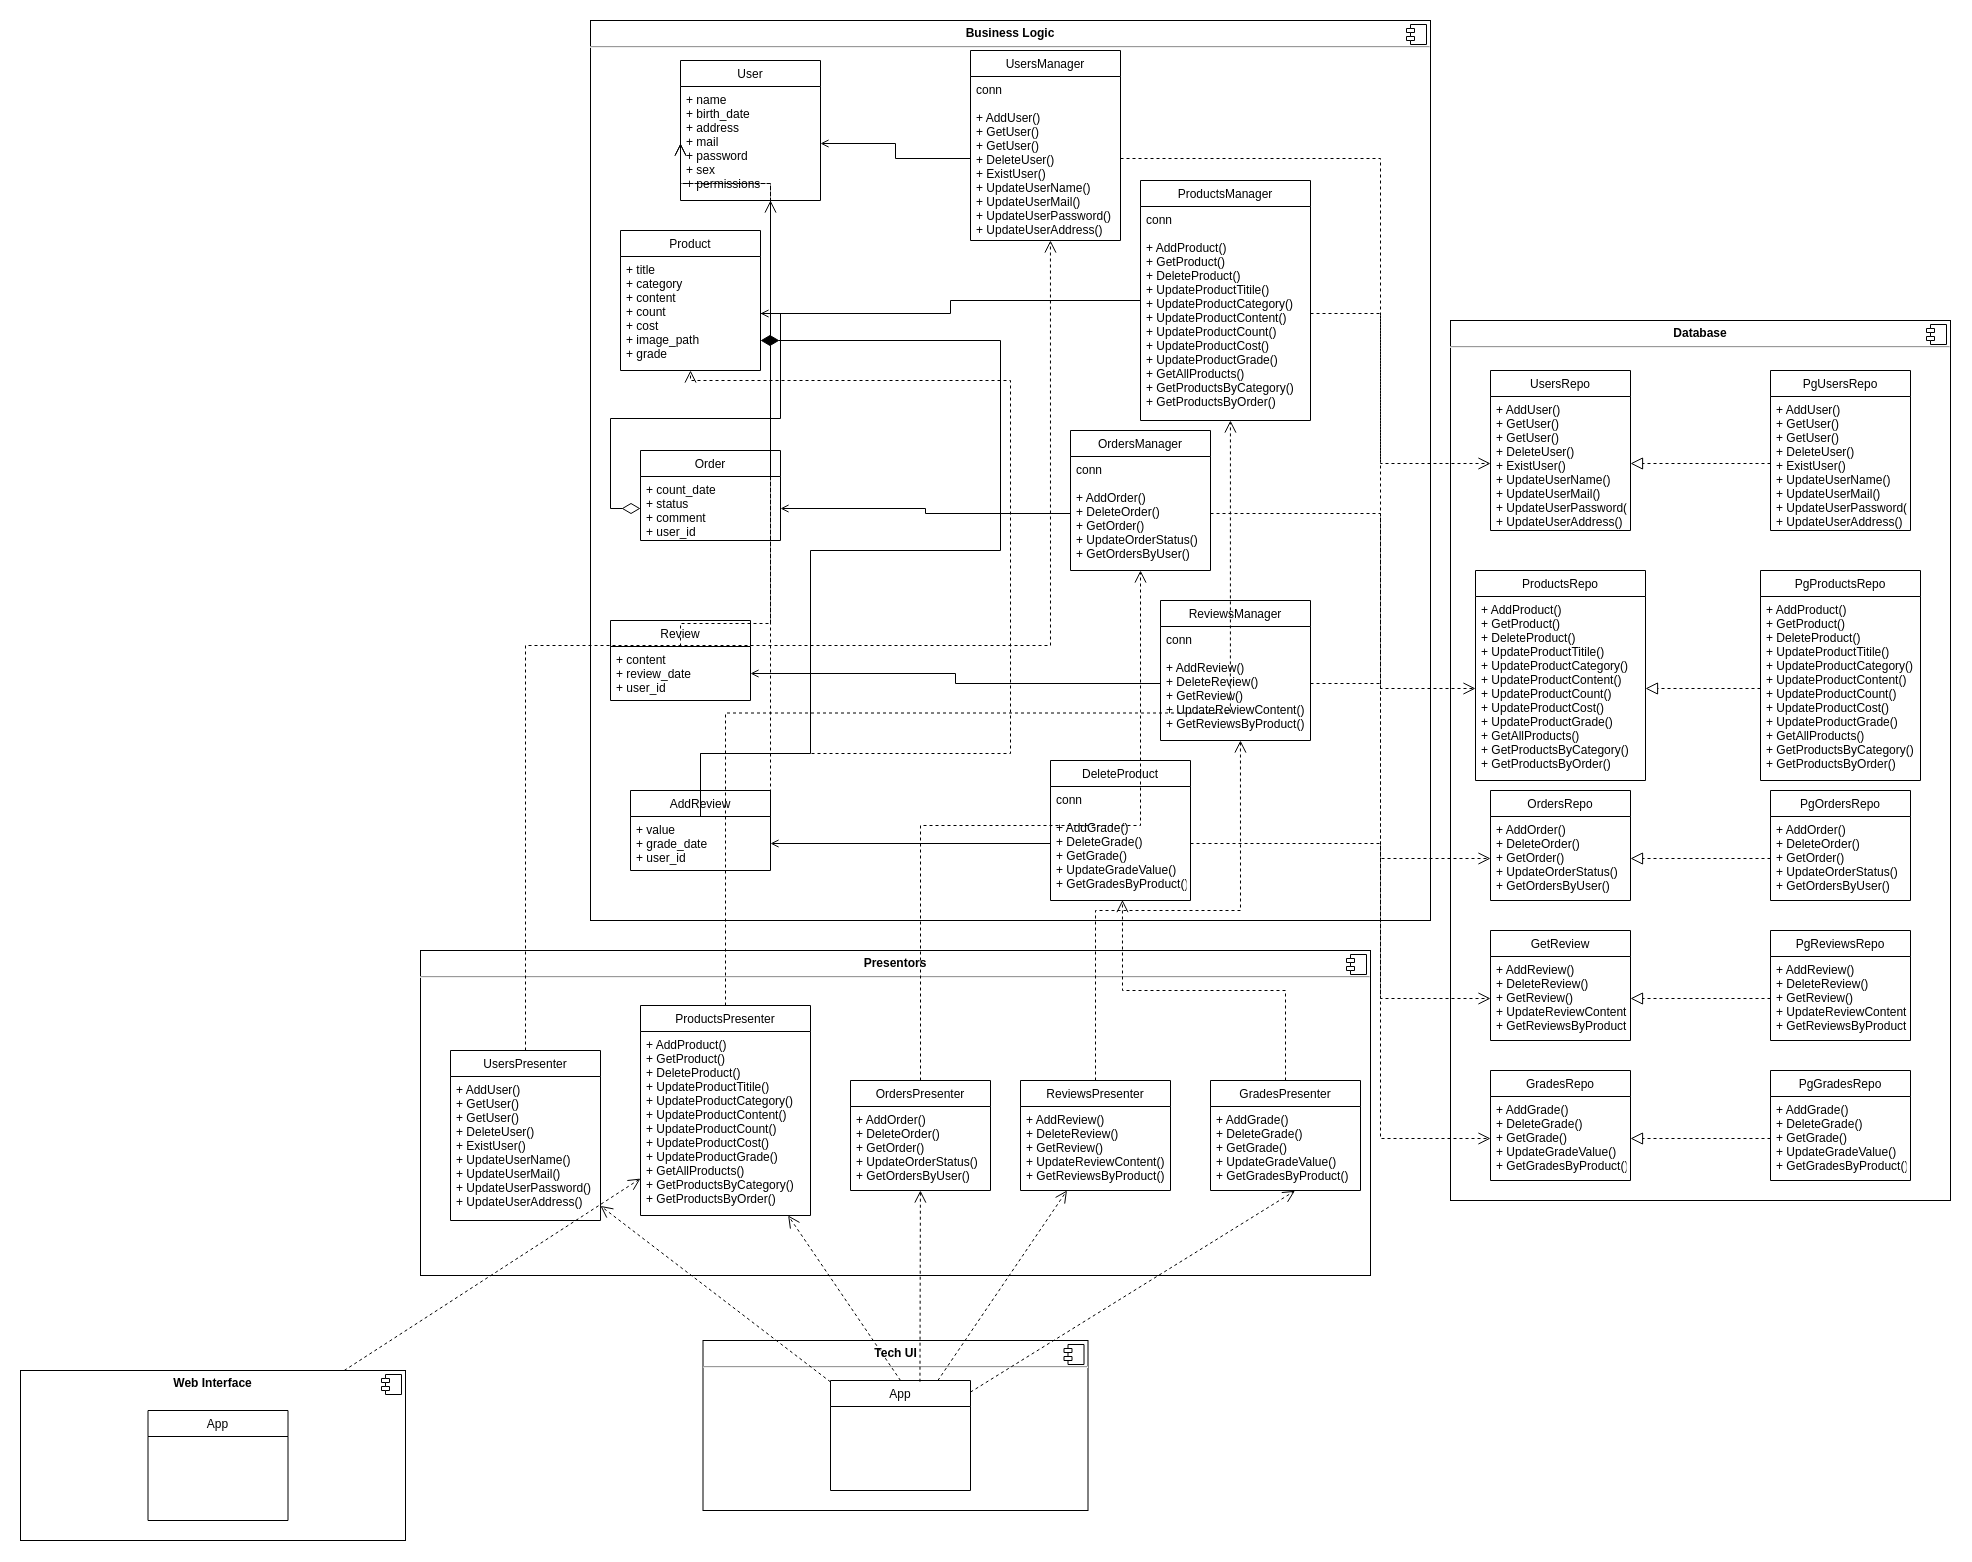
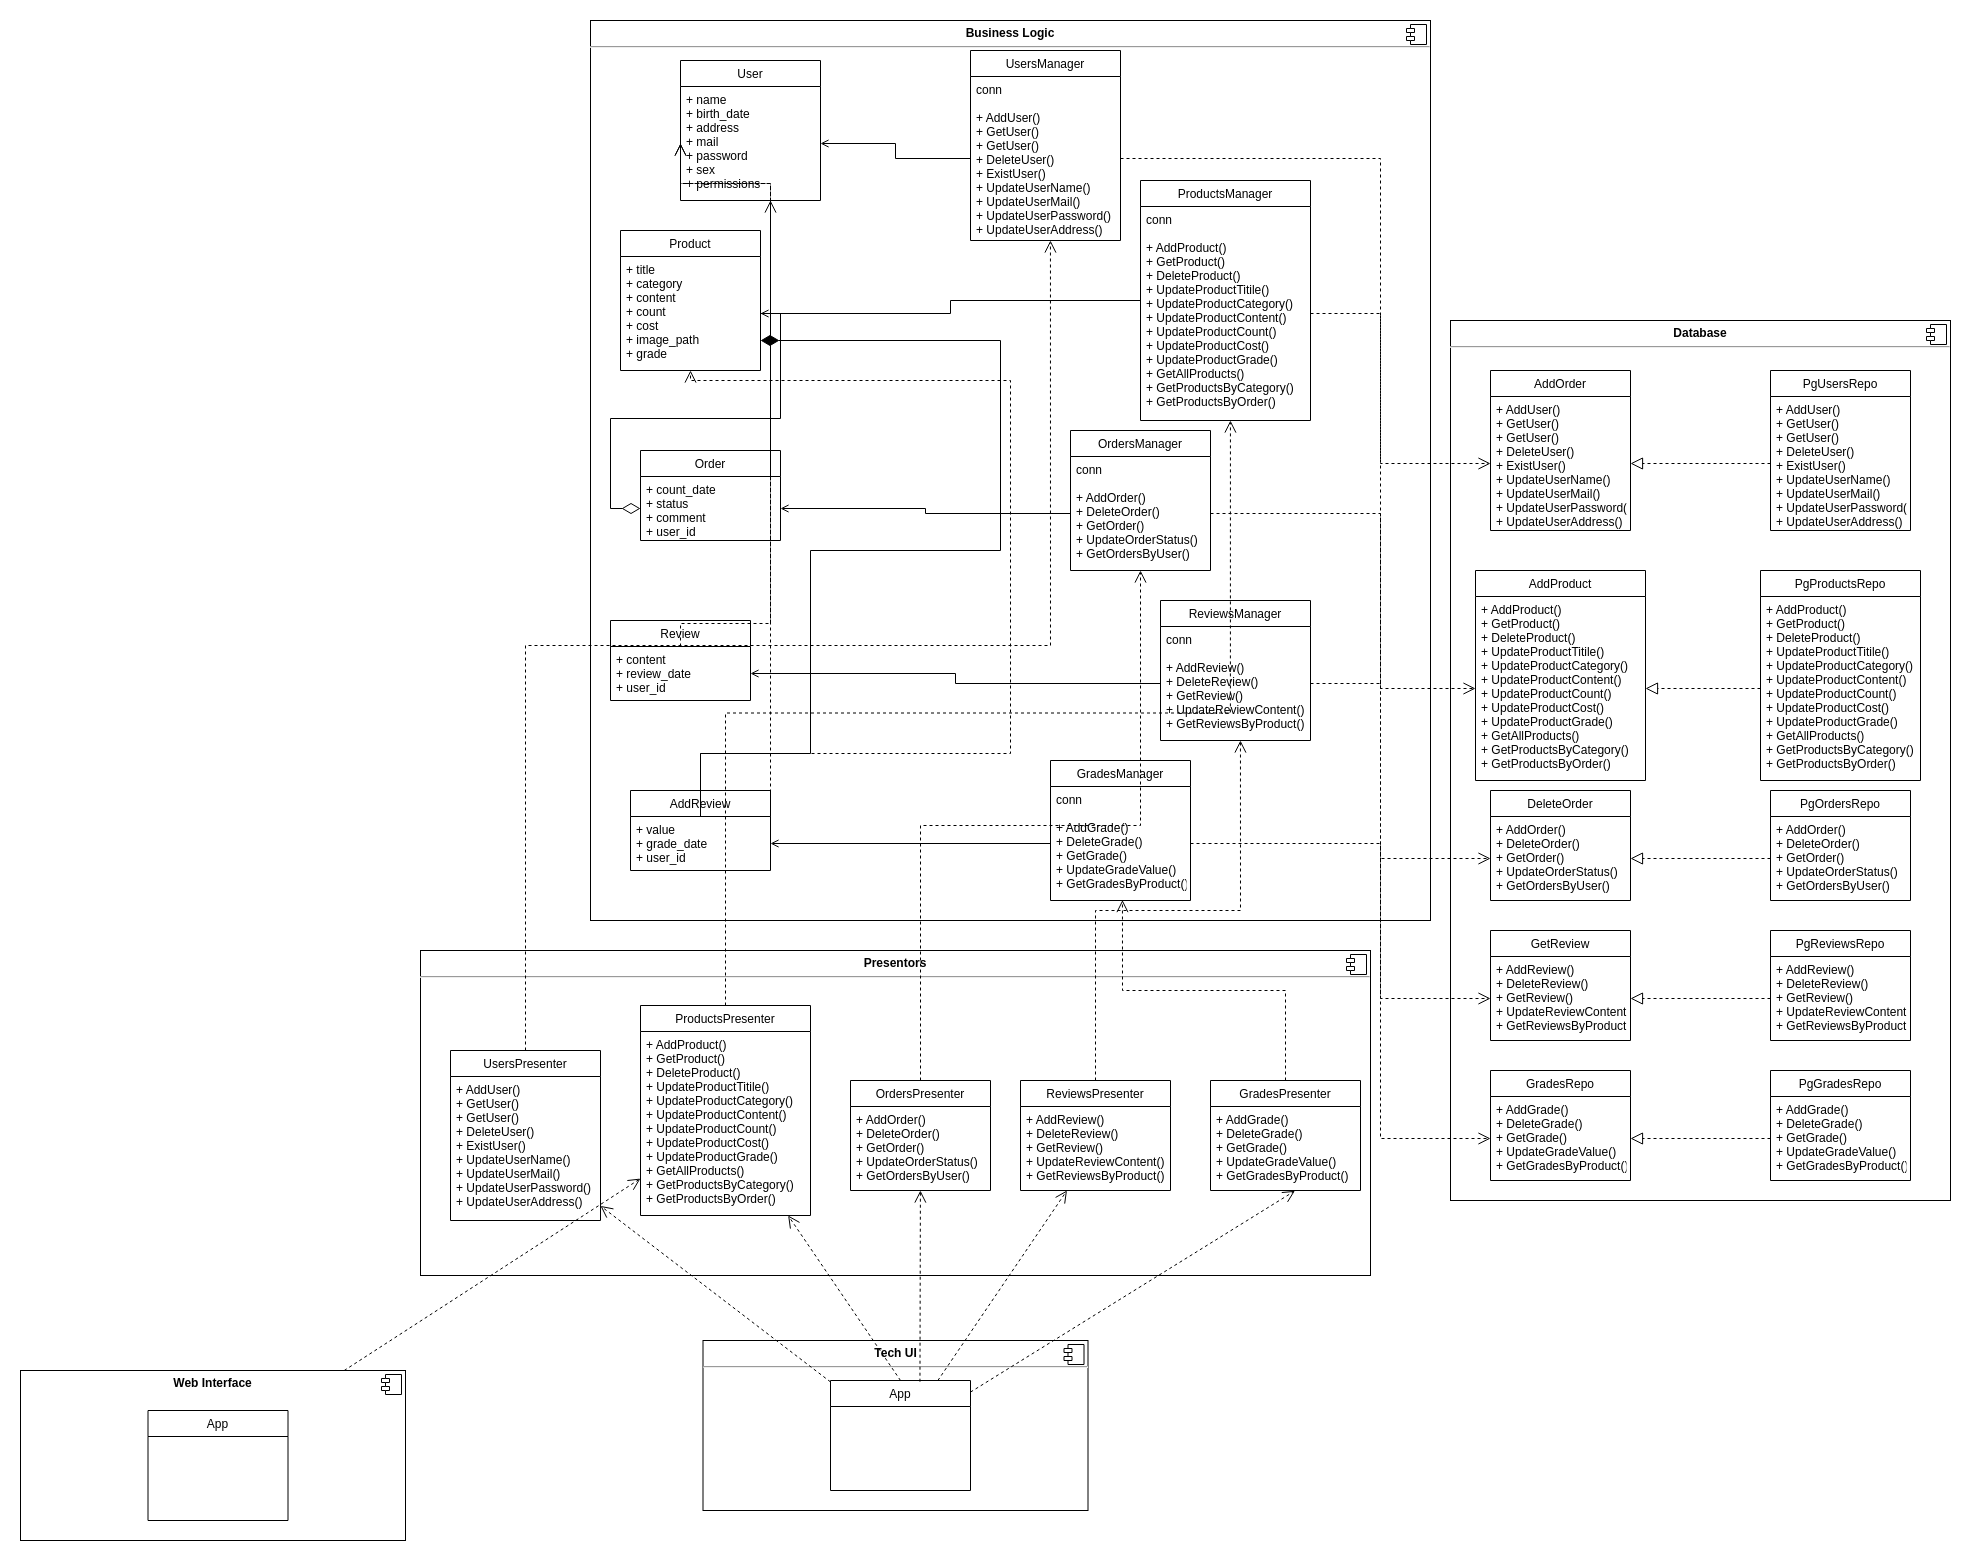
(1560, 384) -> (1560, 384)
(1560, 584) -> (1560, 584)
(1120, 774) -> (1120, 774)
(1560, 804) -> (1560, 804)
